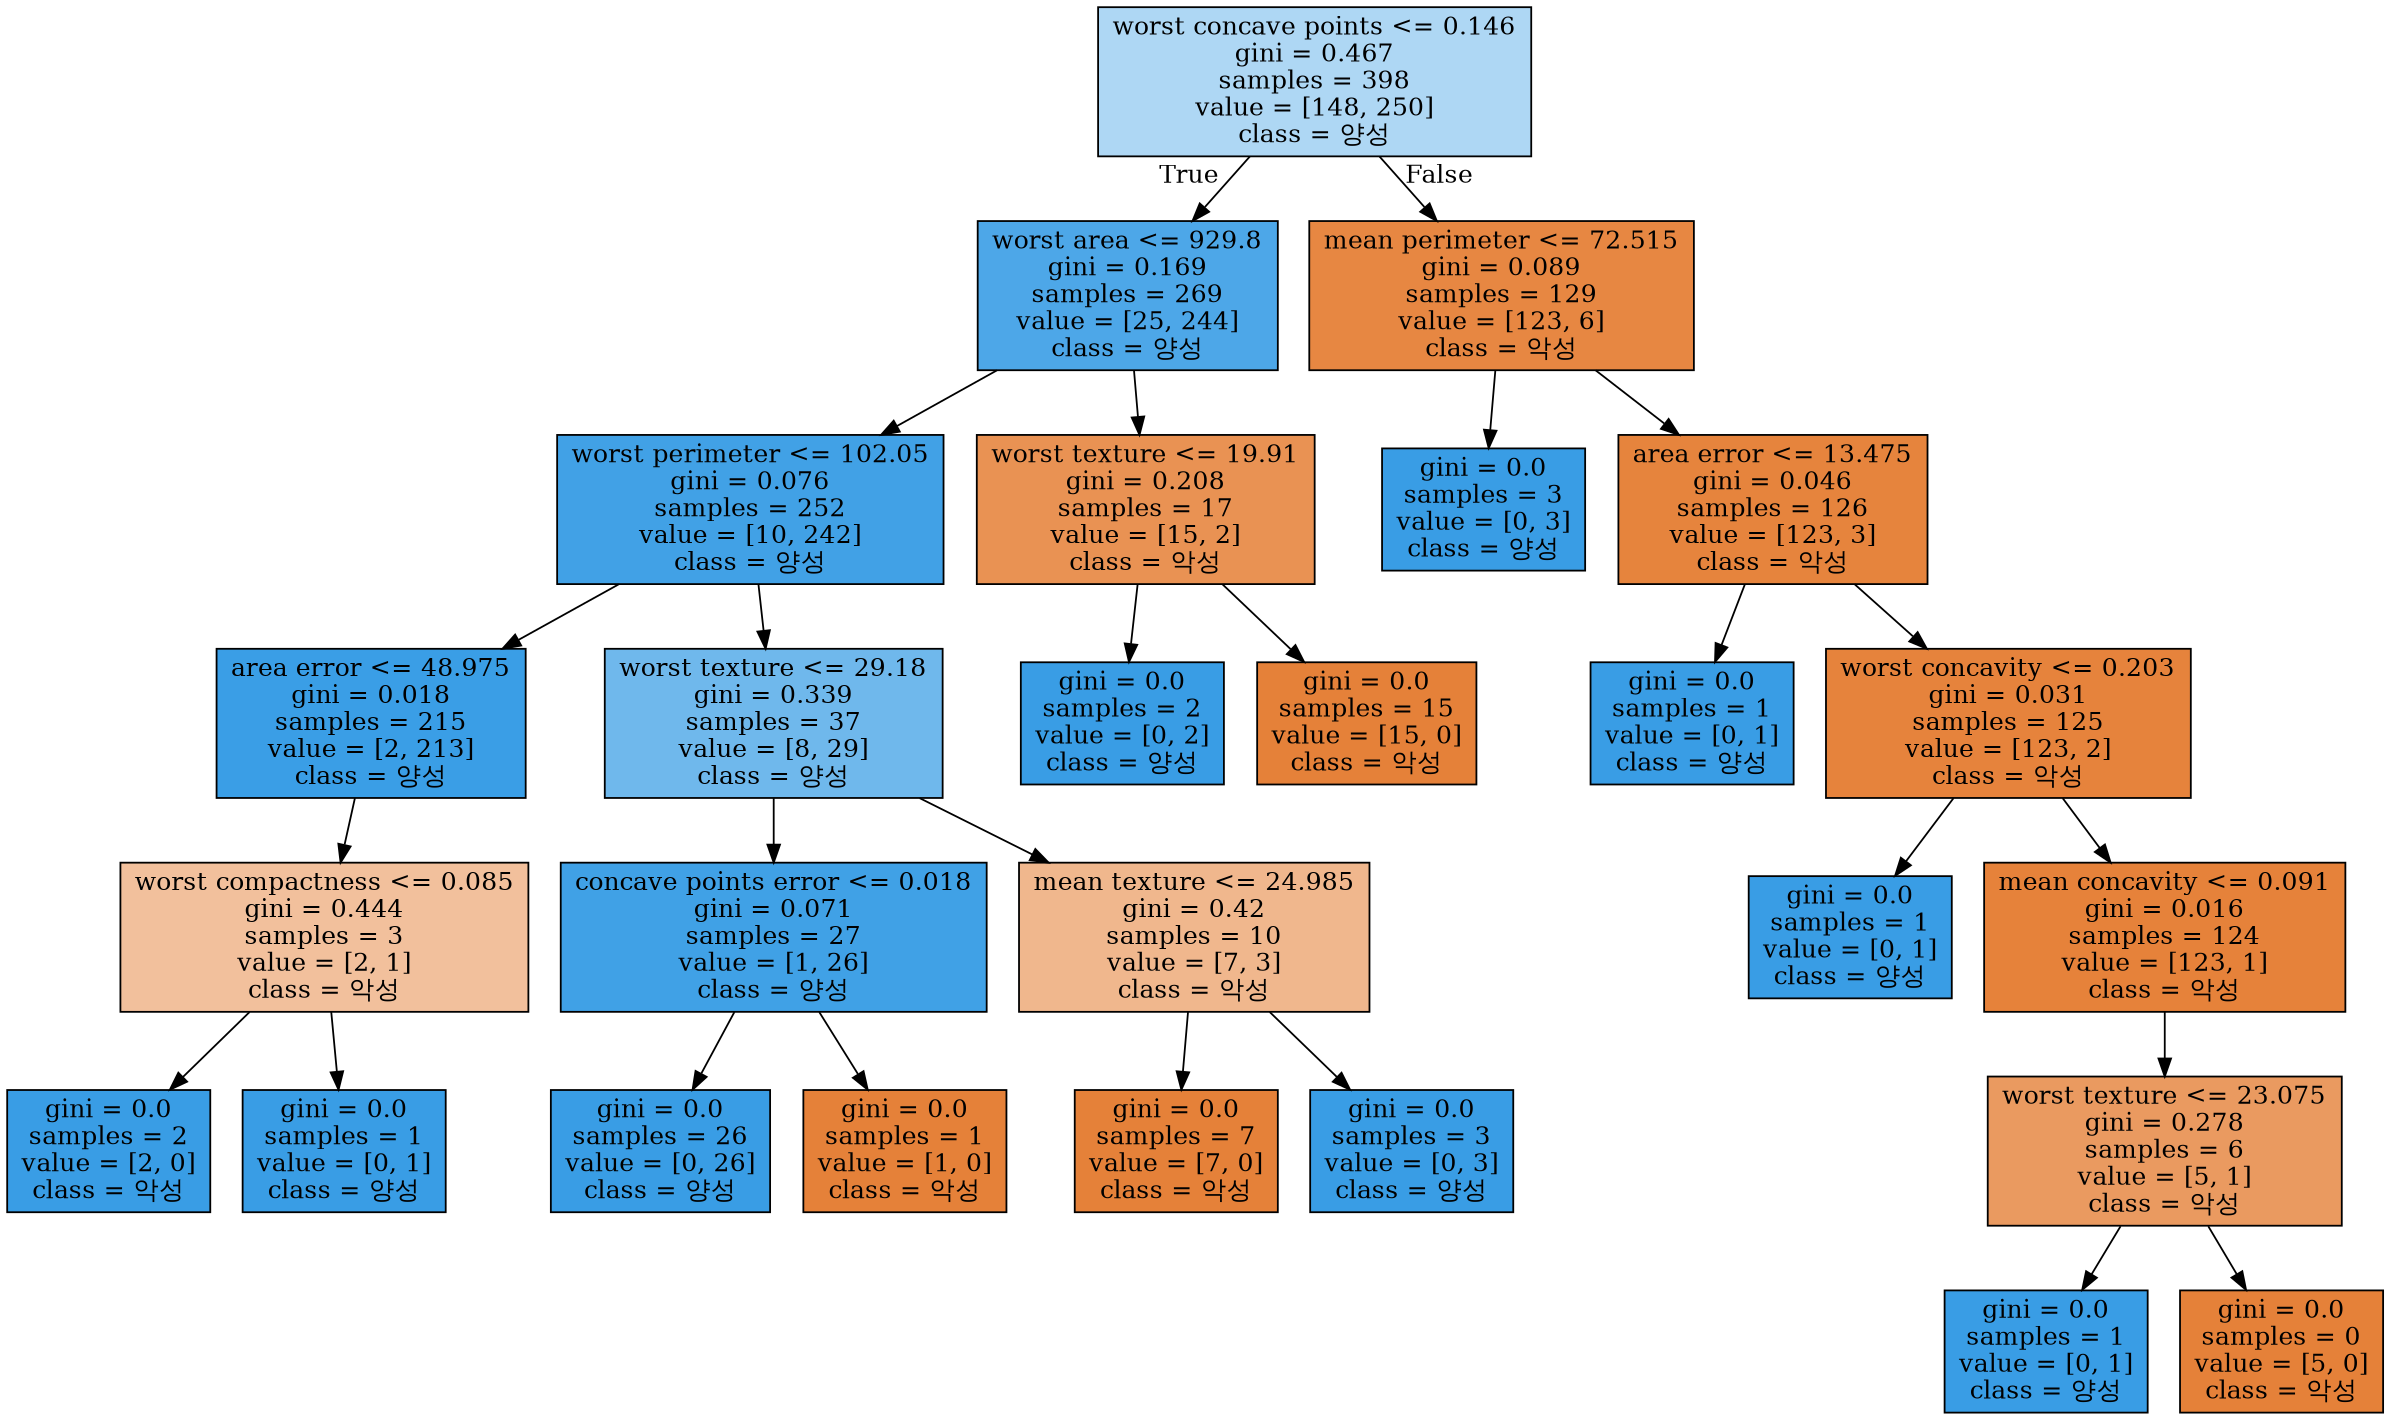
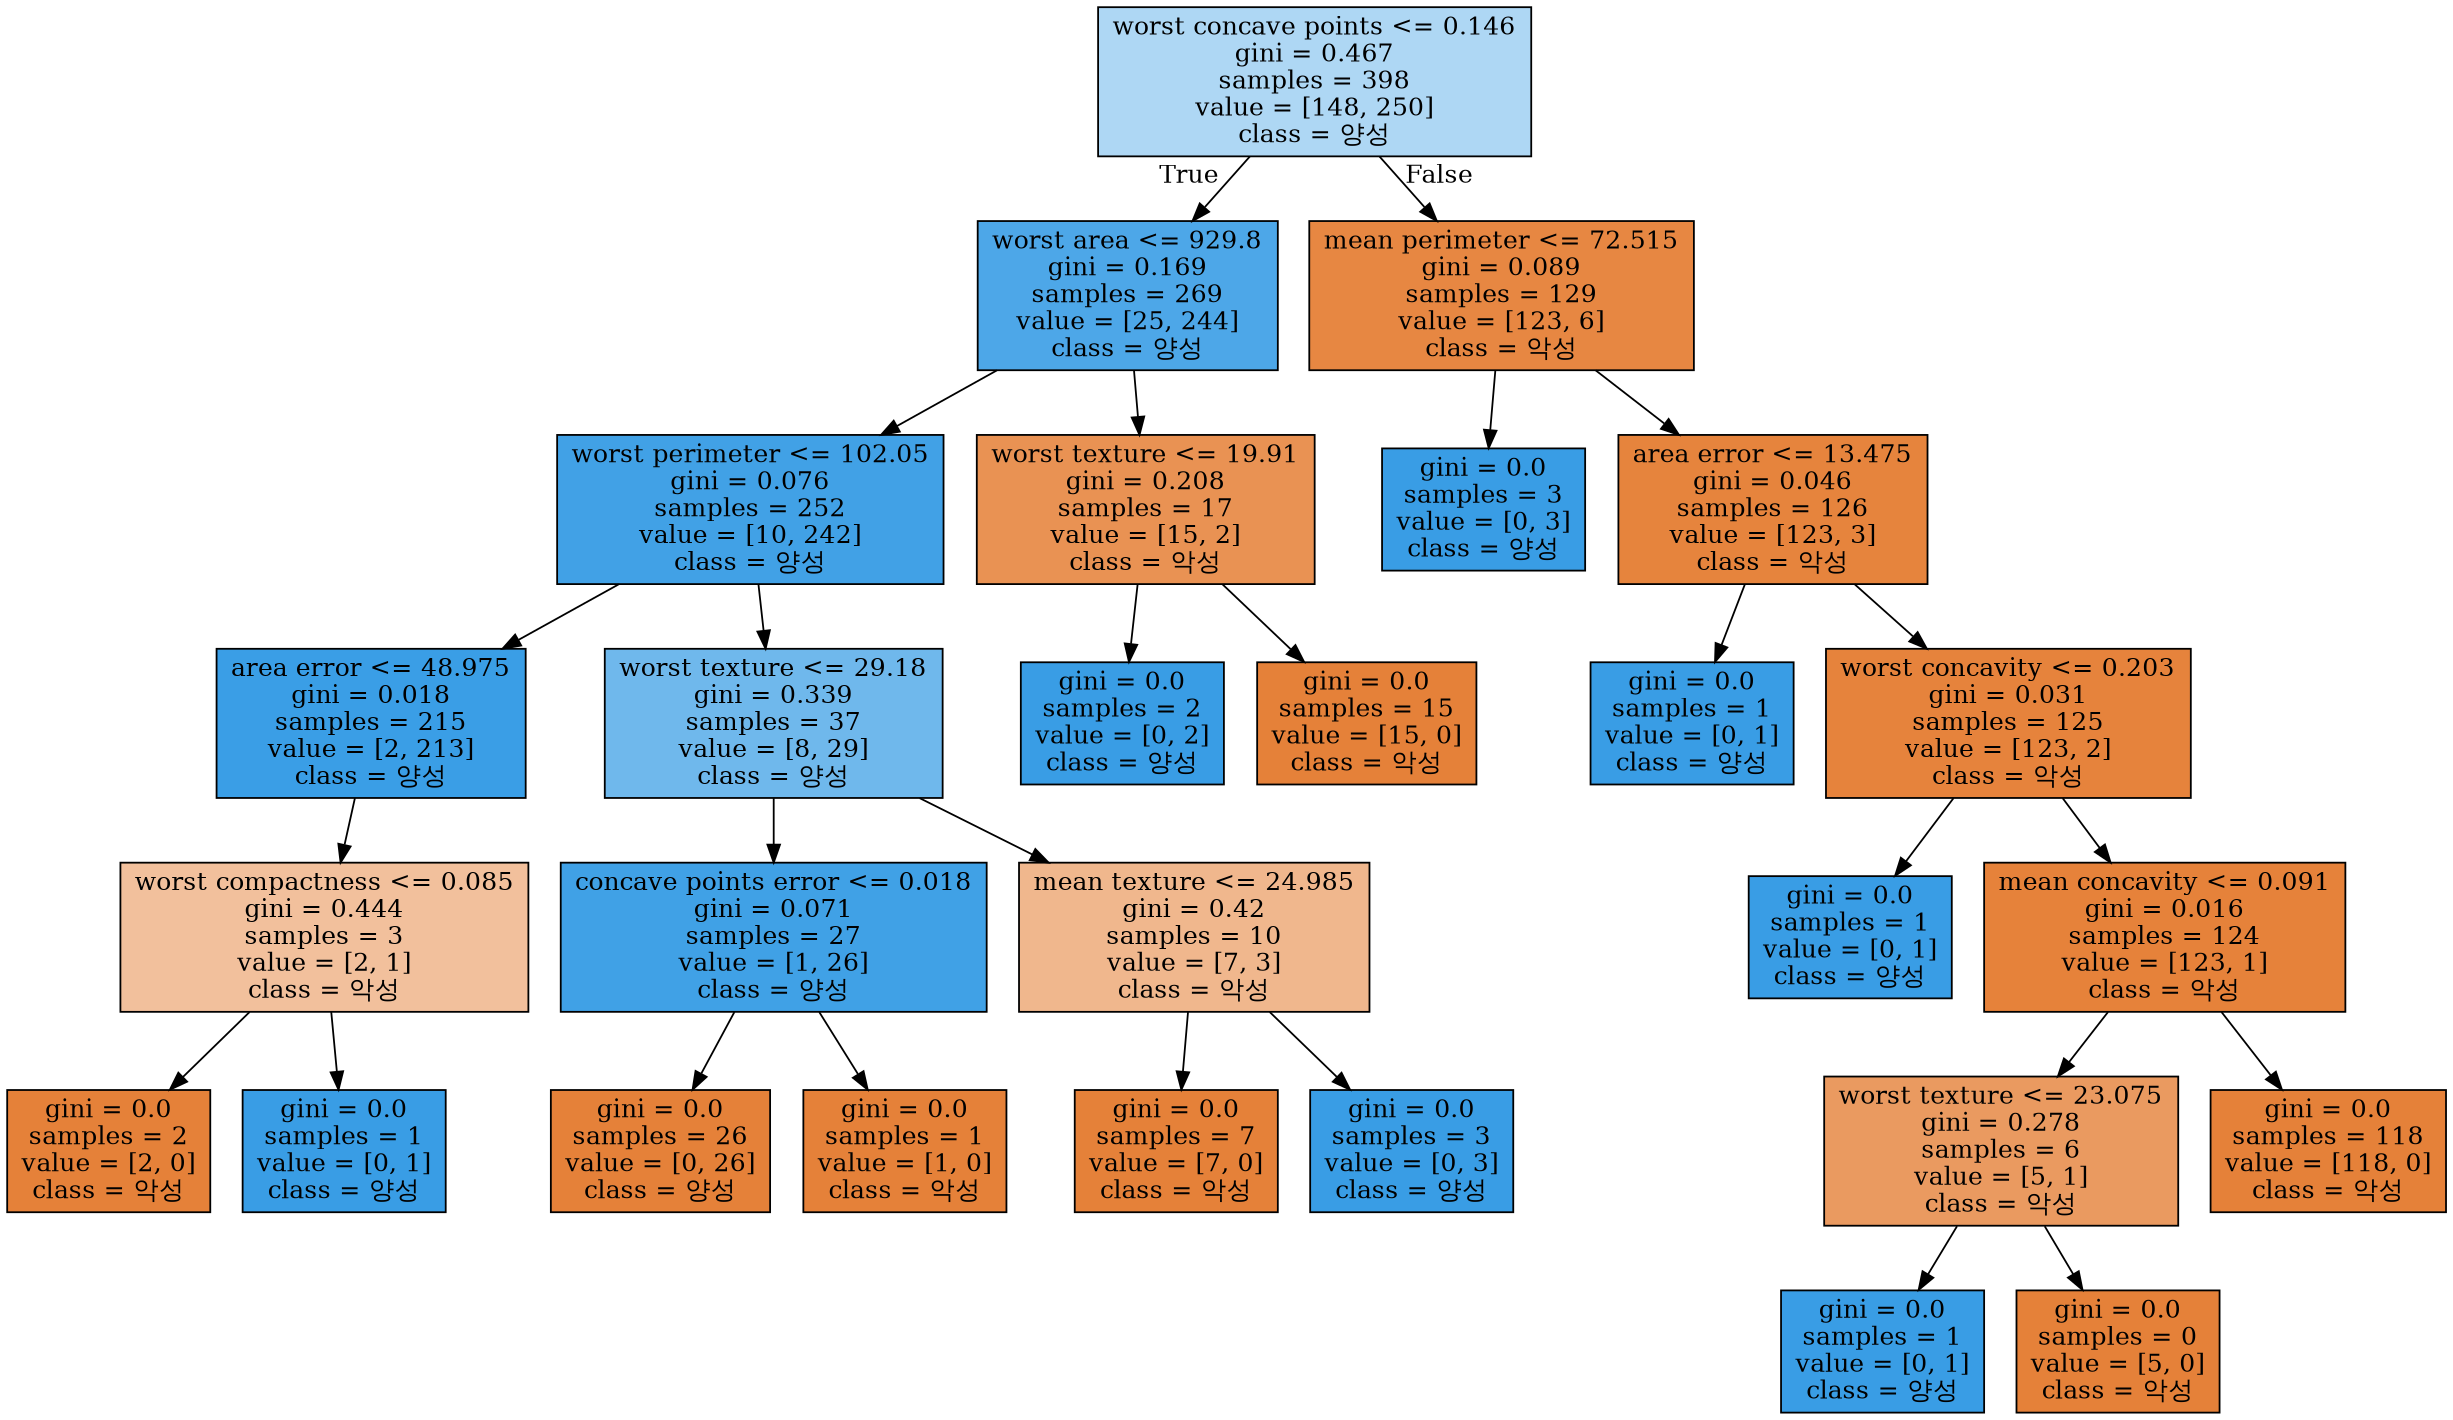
(109, 1151) -> (109, 1151)
(660, 1151) -> (660, 1151)
none -> (2328, 1151)
